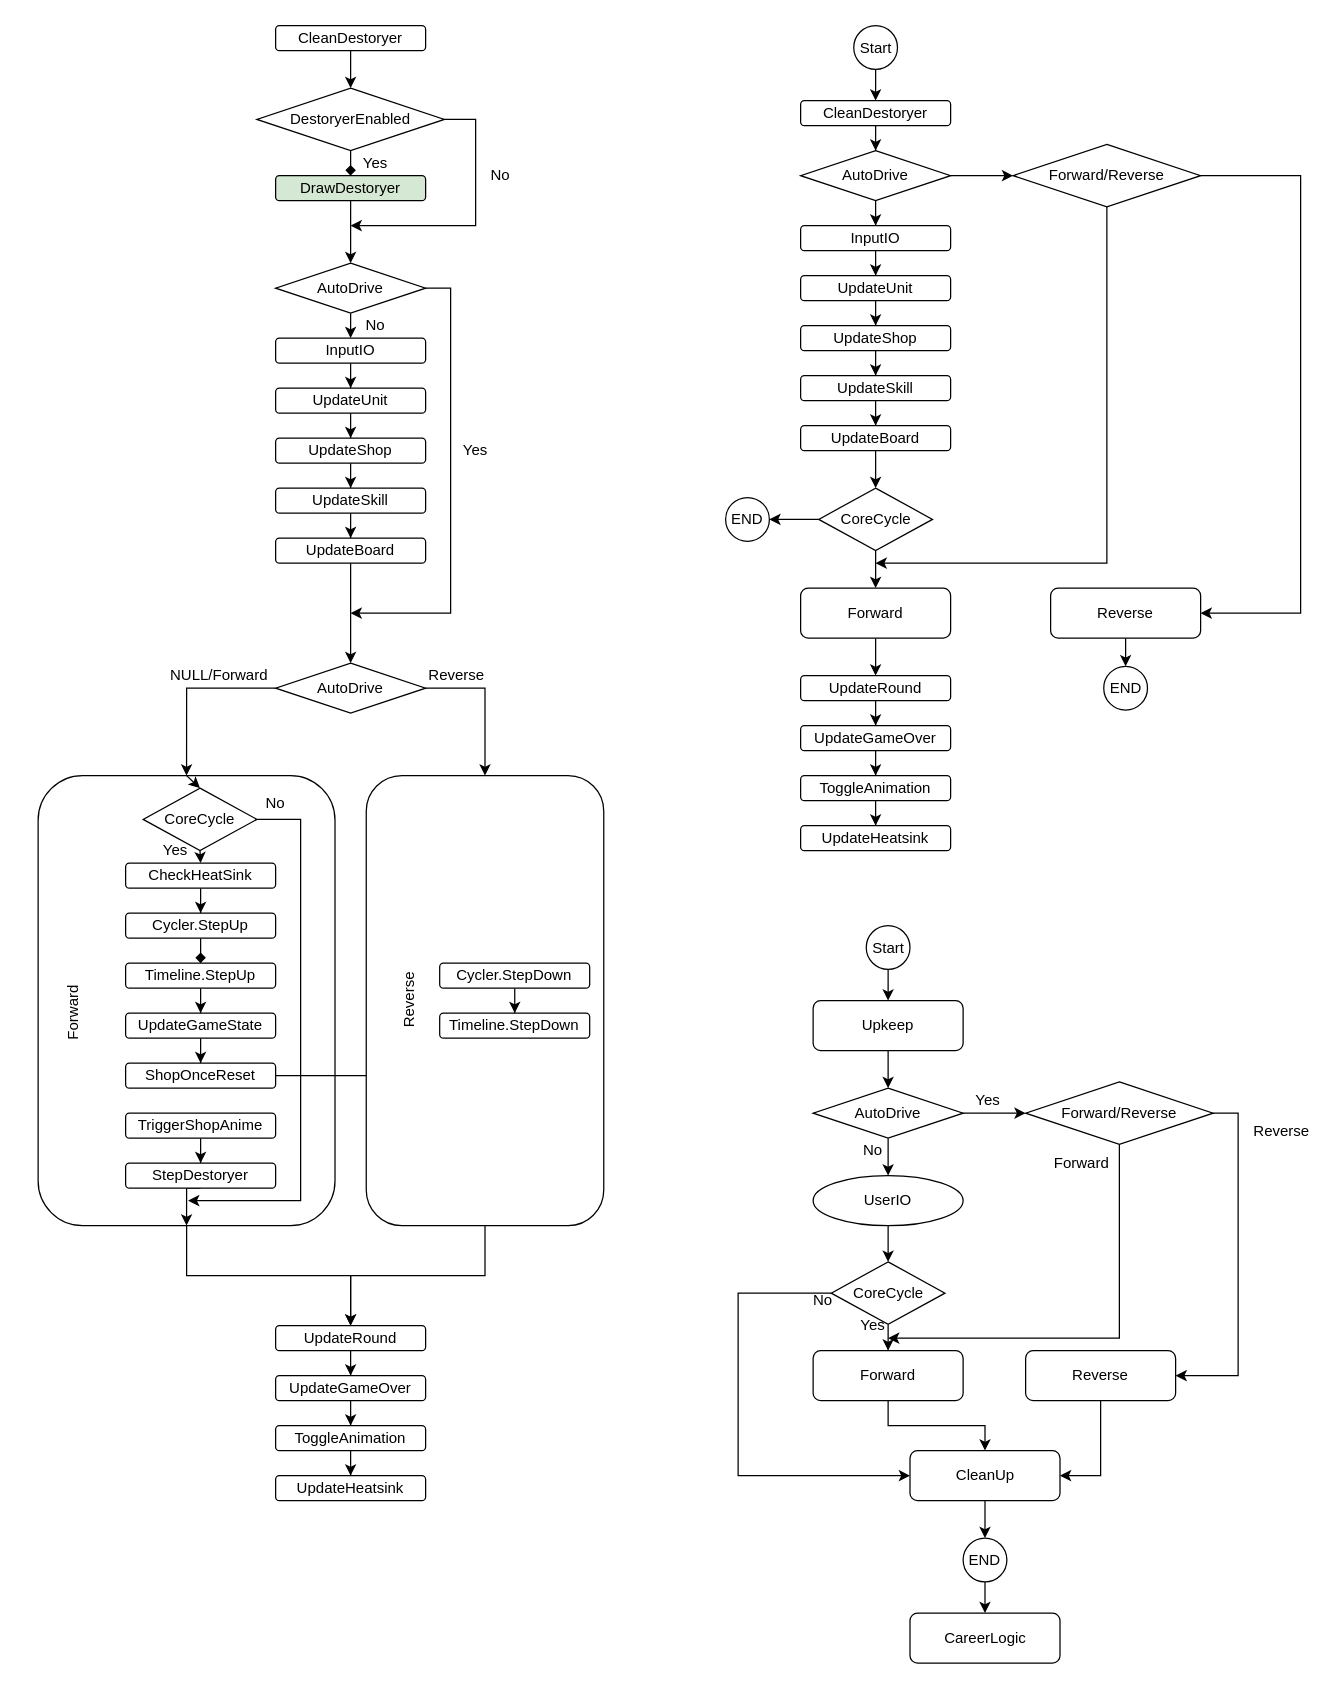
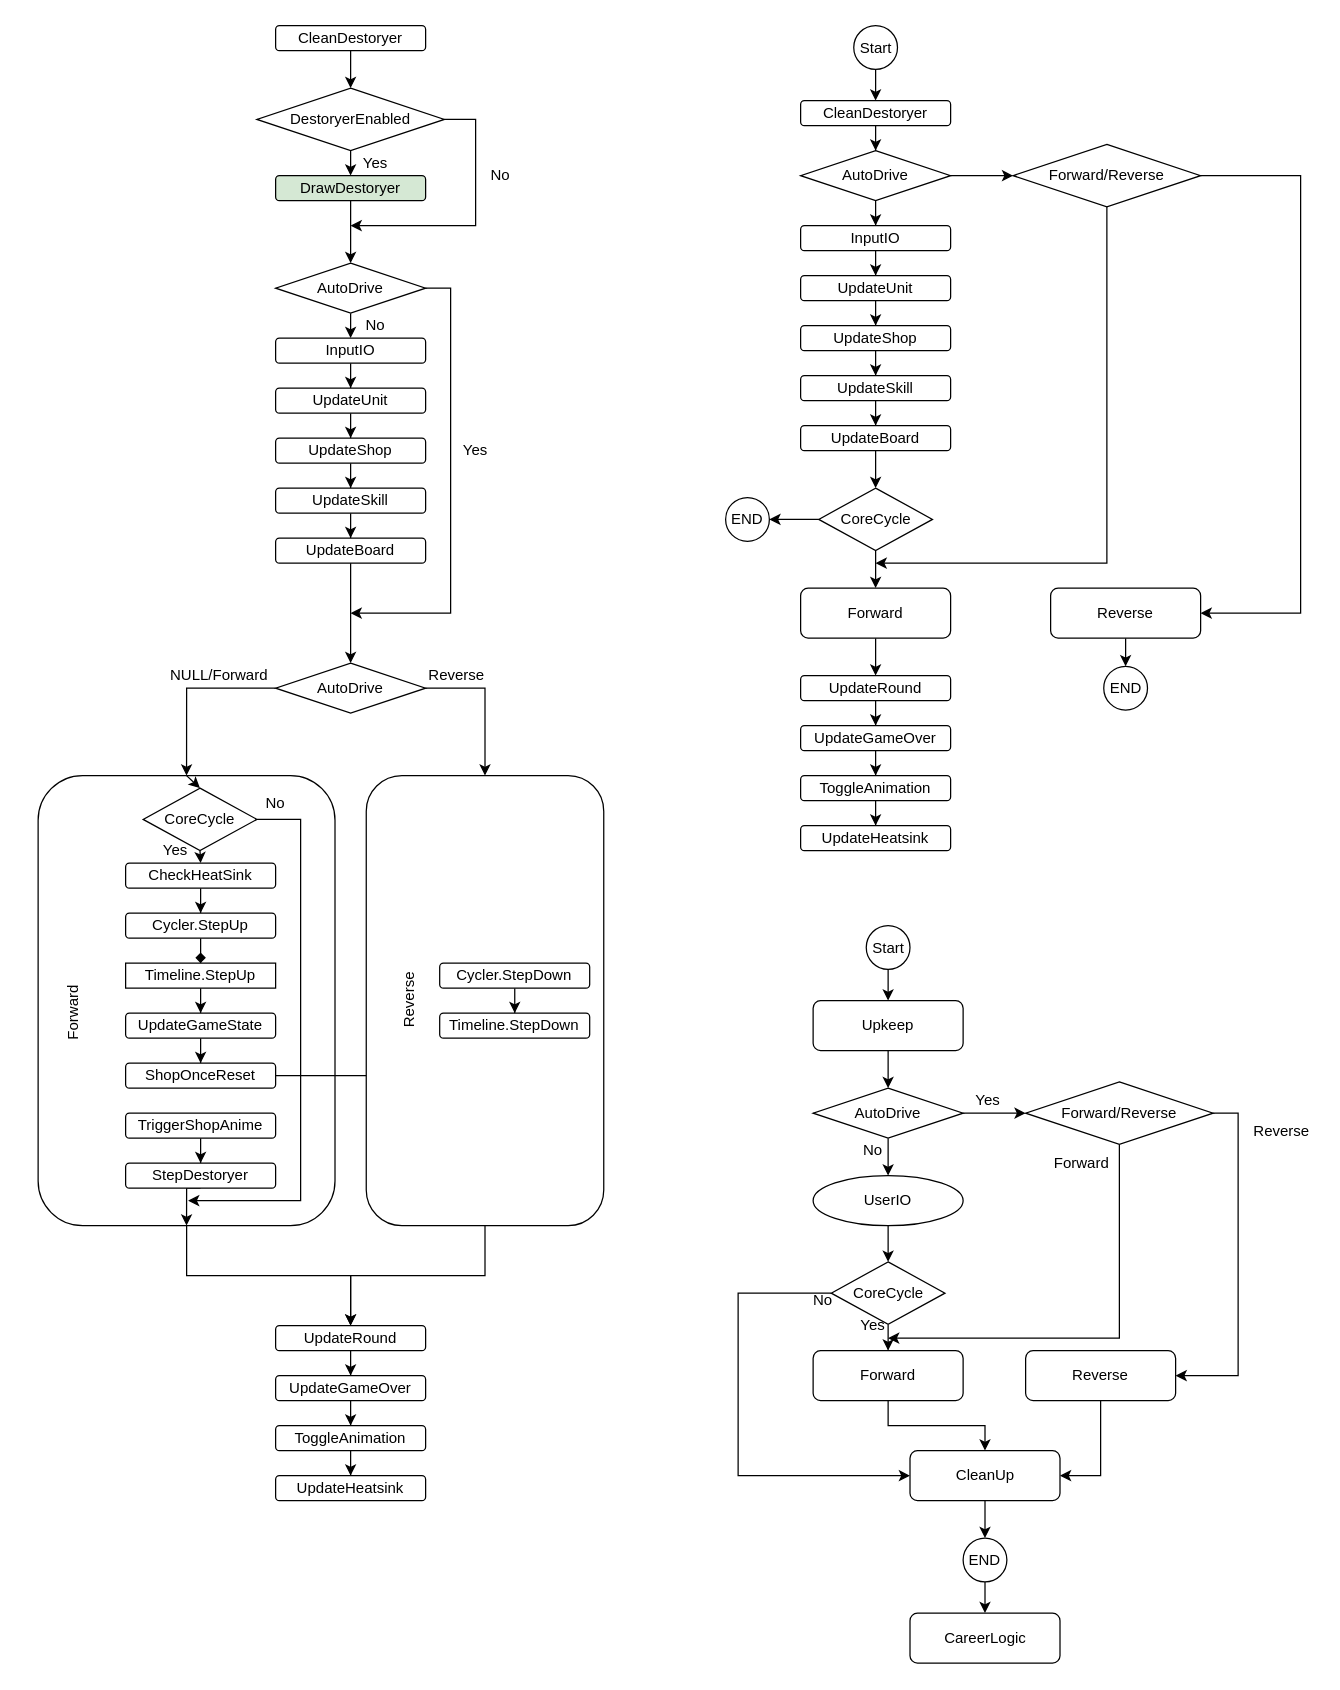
(351, 164) -> (351, 165)
(201, 976) -> (201, 976)
